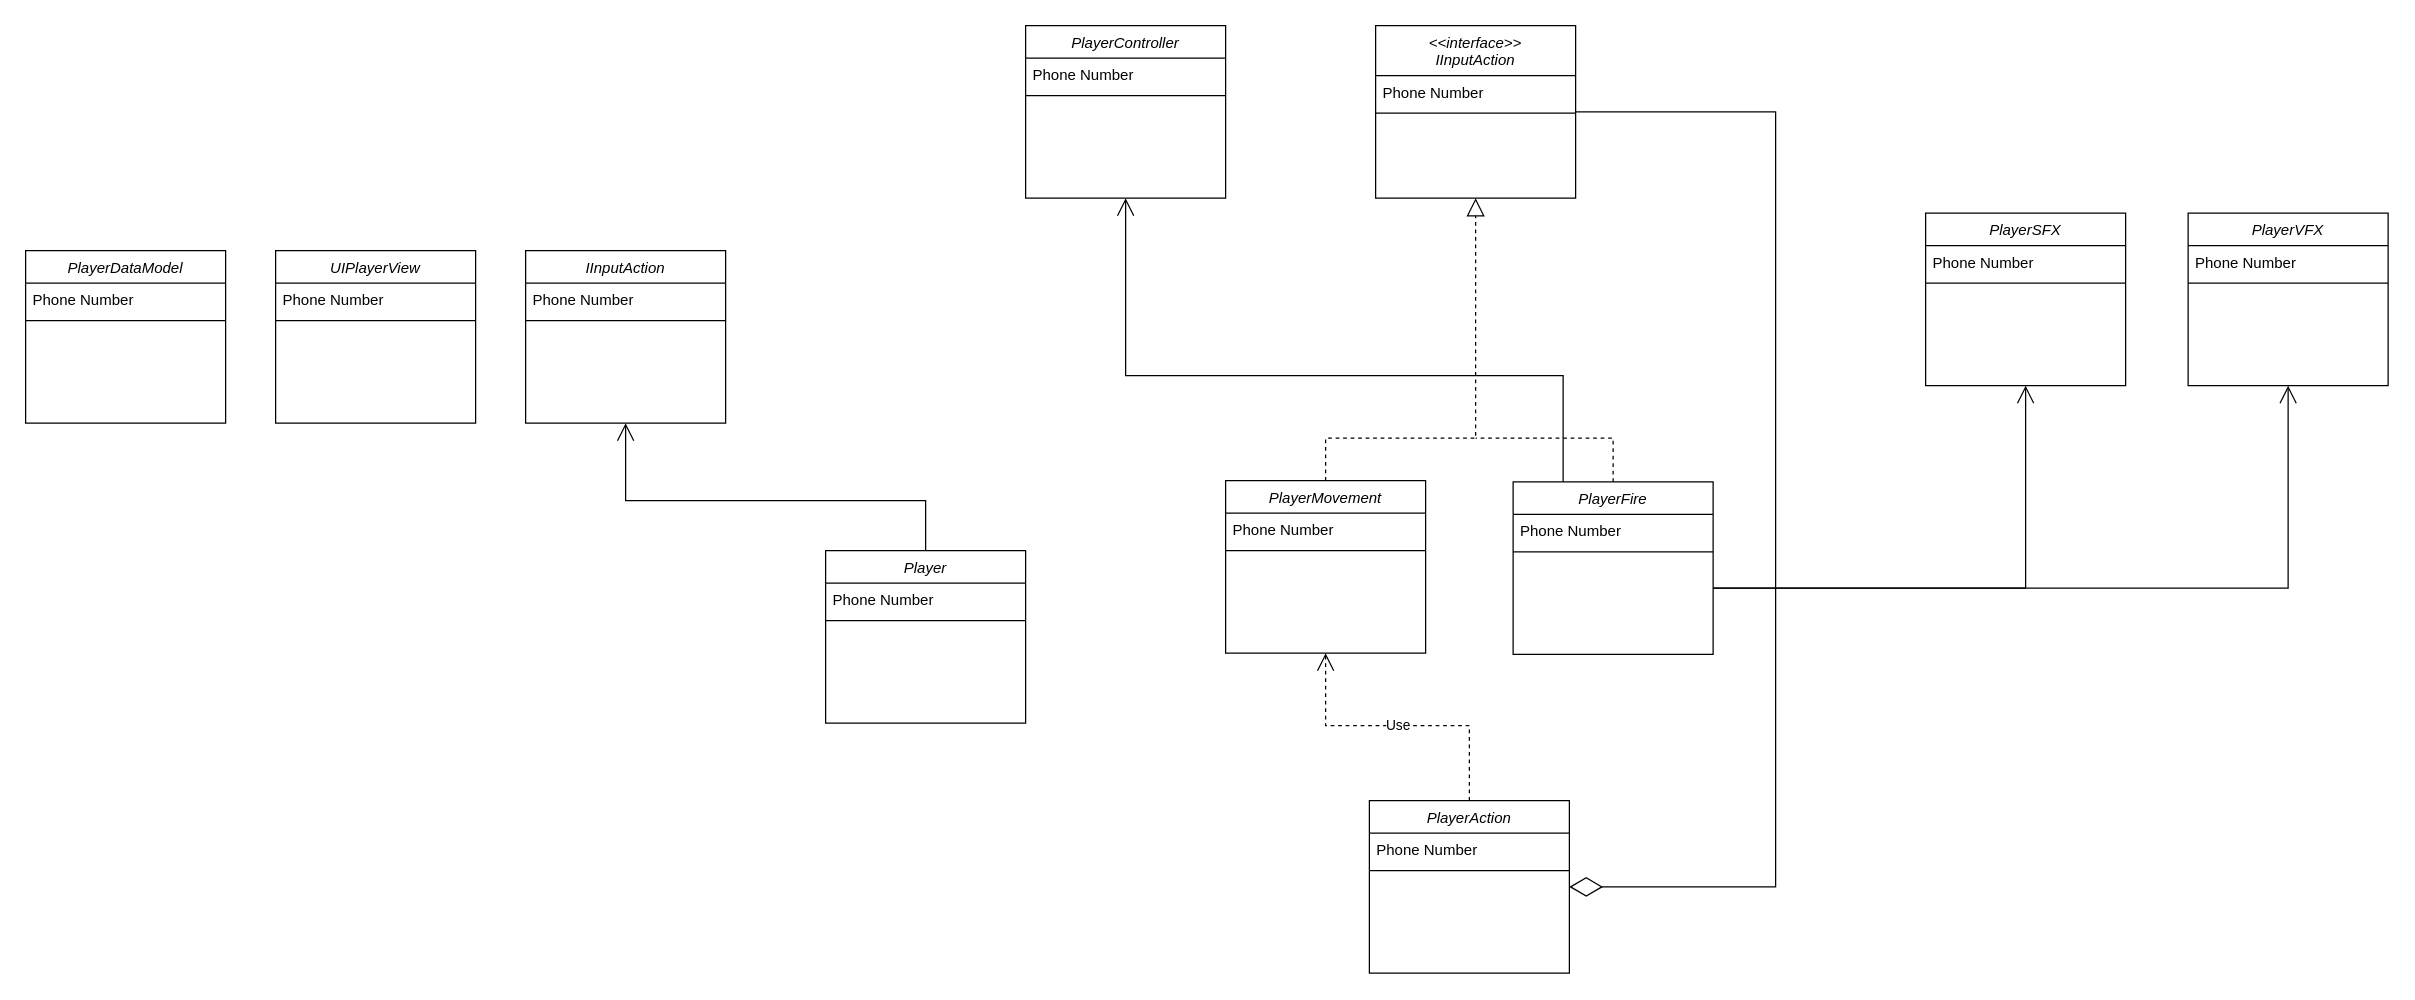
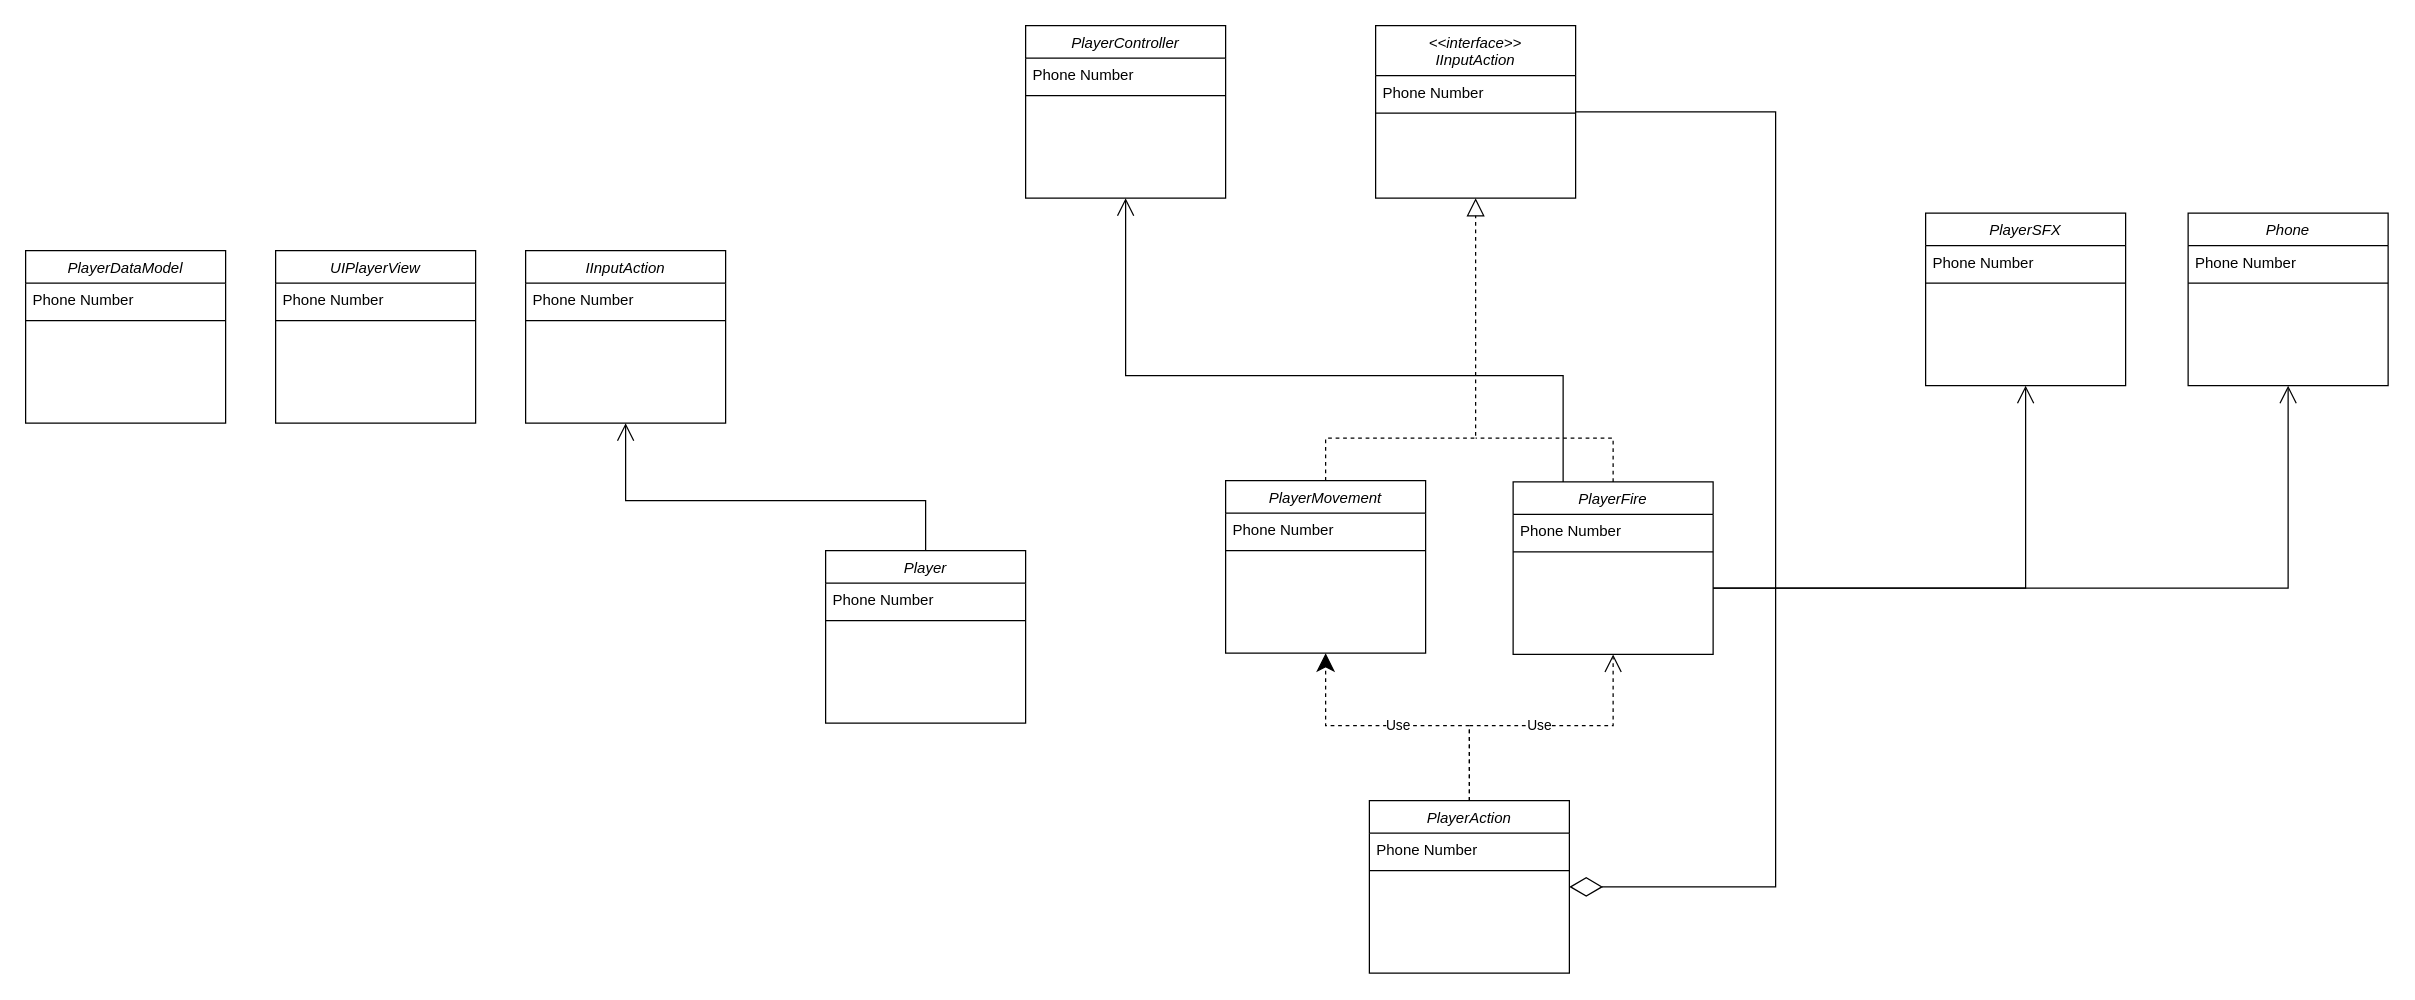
(2288, 230) -> (2288, 230)
(1326, 663) -> (1326, 669)
none -> (1576, 726)
